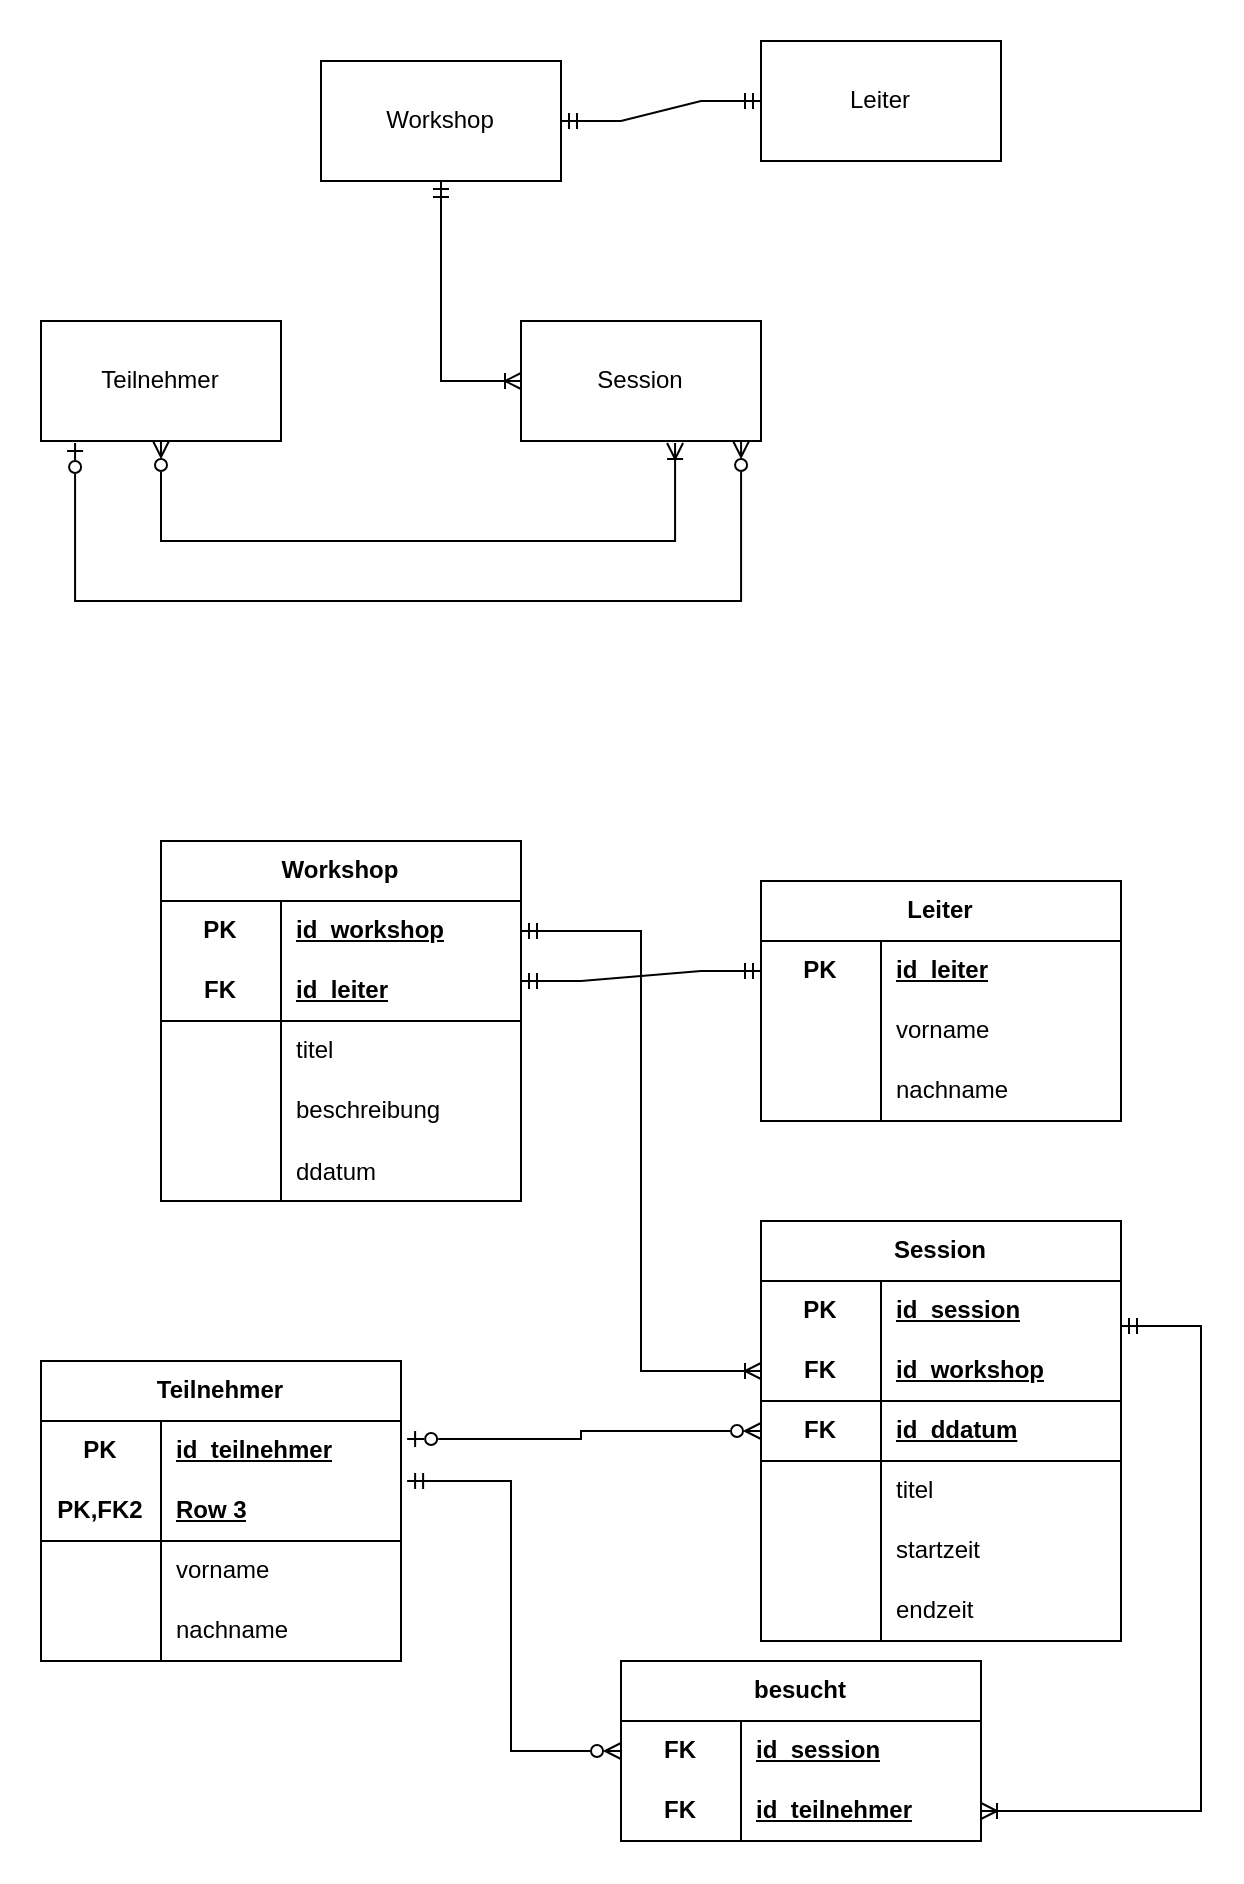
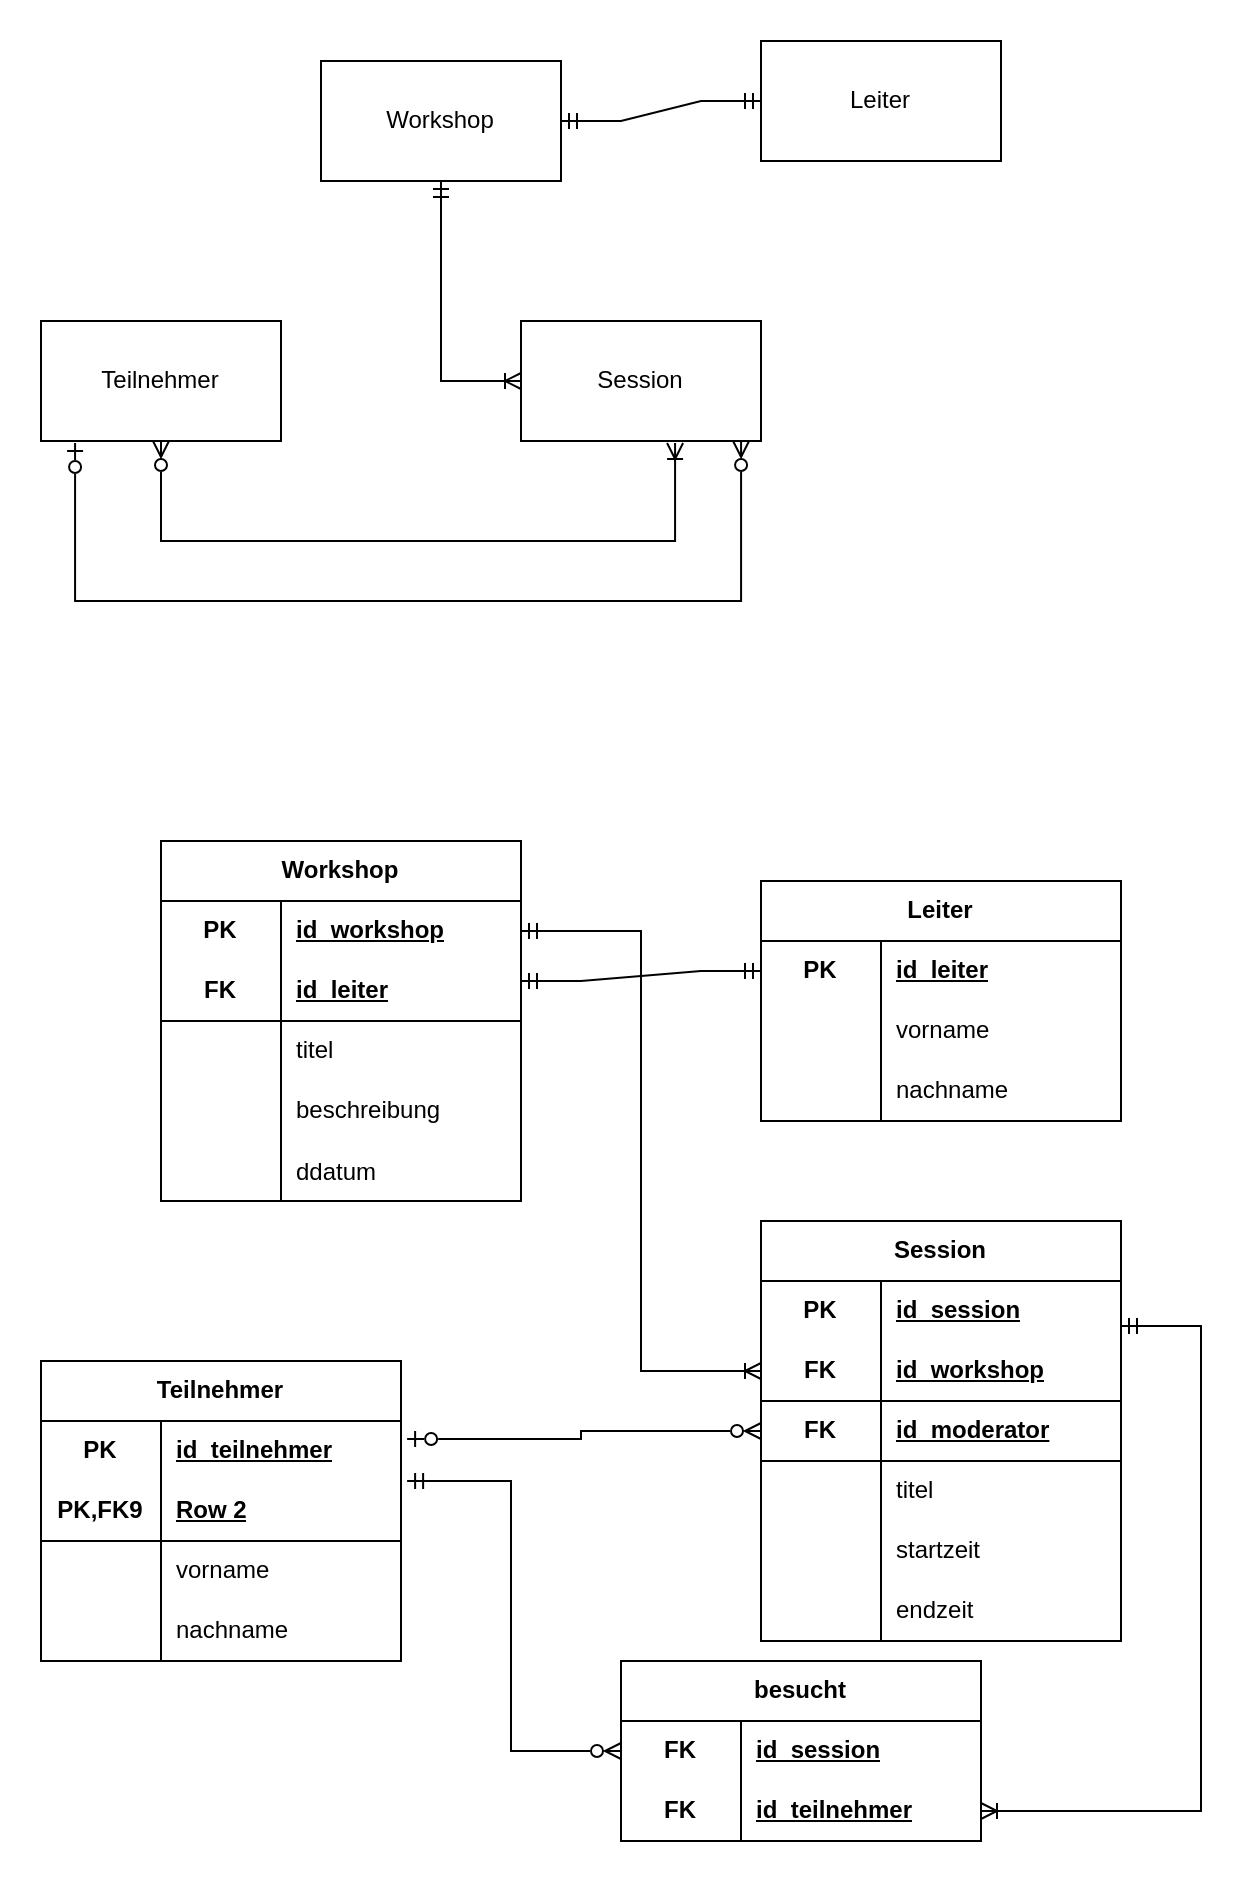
(954, 1431) -> (975, 1431)
(101, 1511) -> (101, 1511)
(207, 1511) -> (207, 1511)
